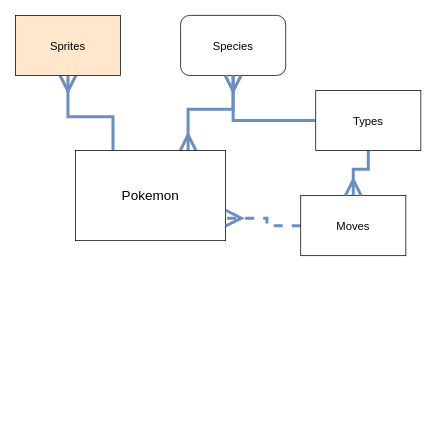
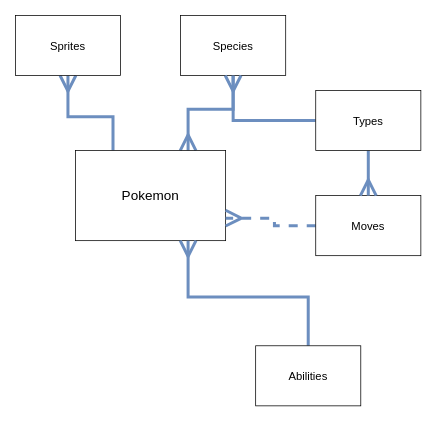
(68, 45) -> (68, 45)
(233, 45) -> (233, 45)
(353, 225) -> (368, 225)
none -> (244, 297)
none -> (308, 375)
